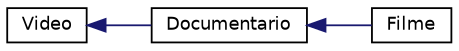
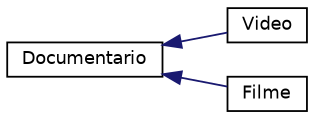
(128, 25) -> (204, 37)
